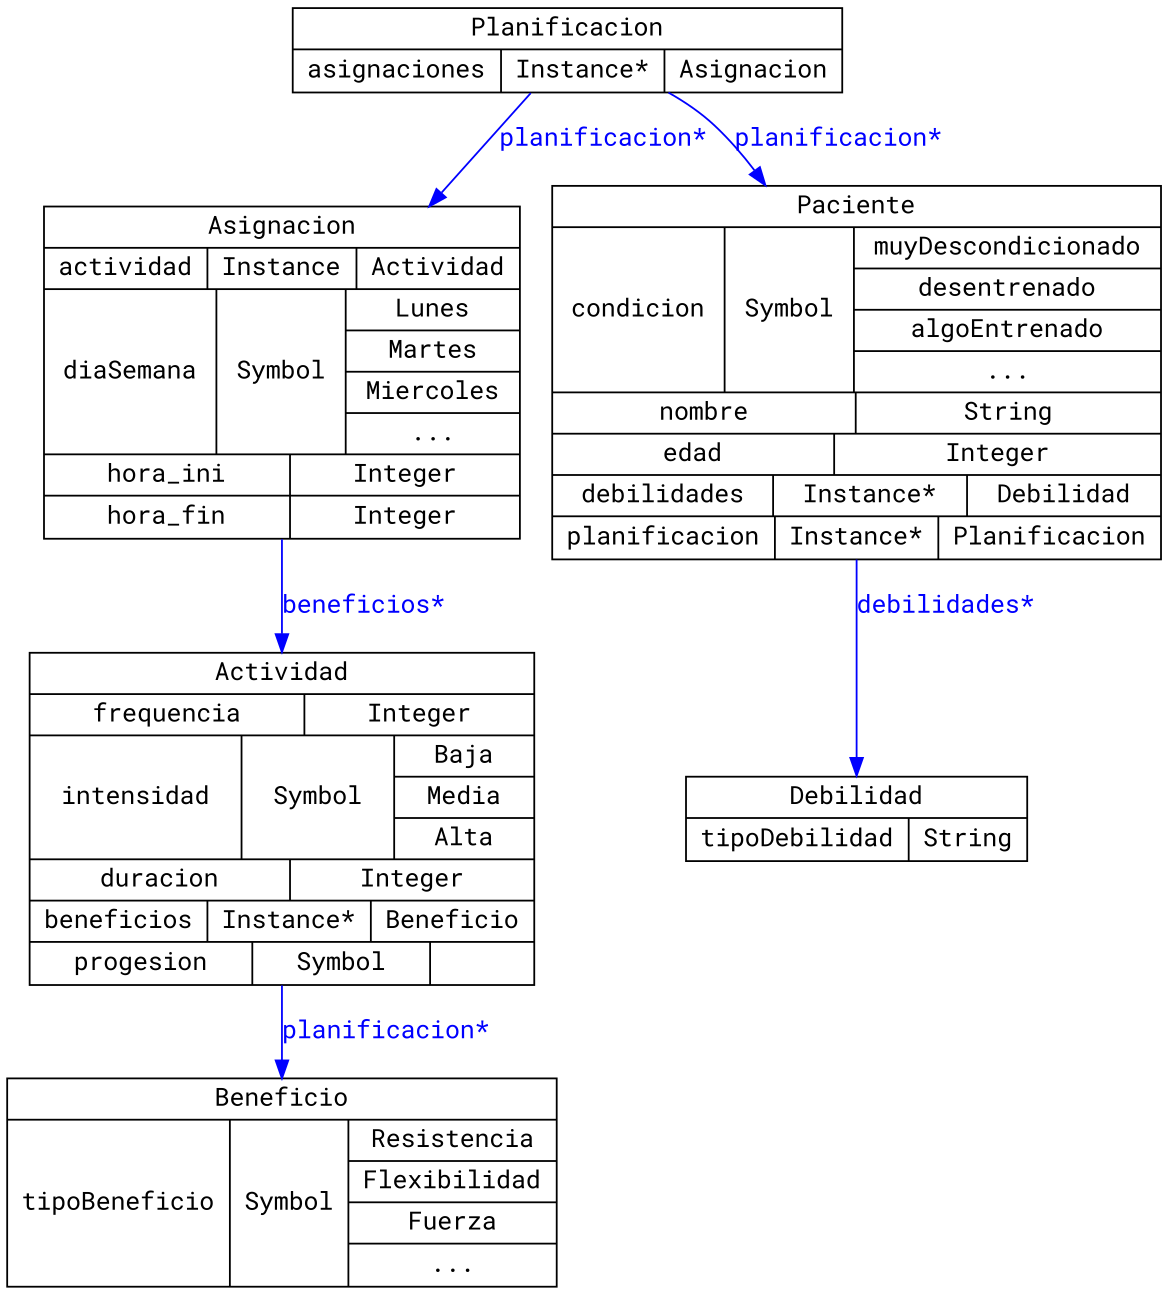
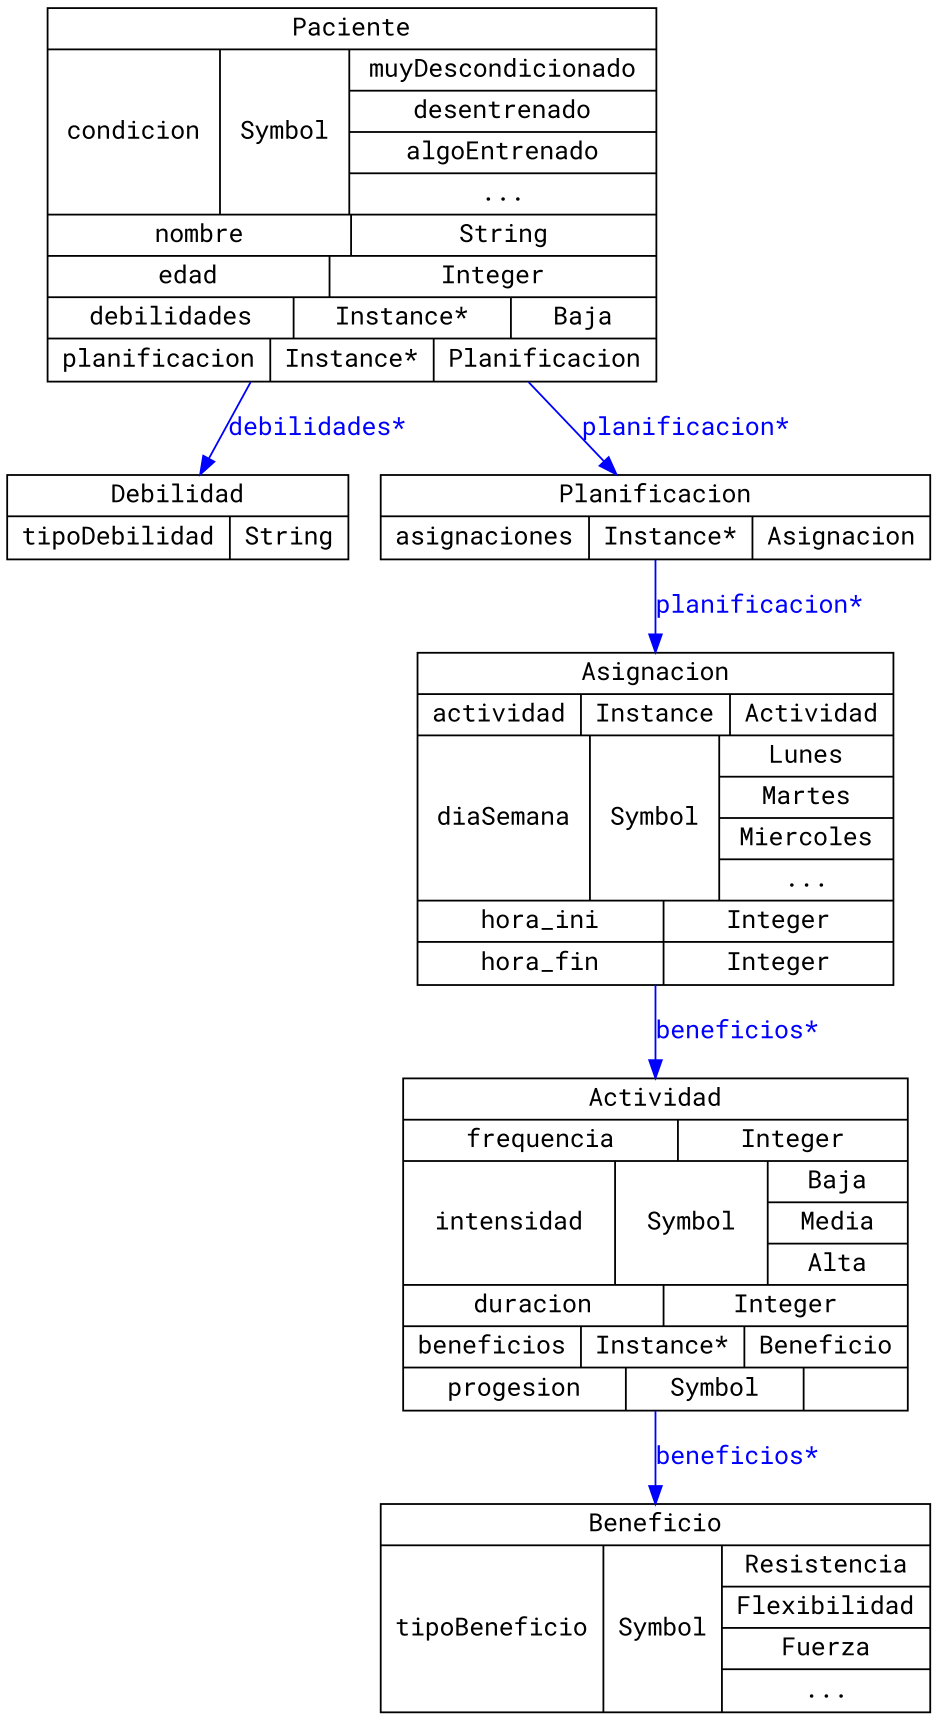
(716, 127) -> (566, 422)
(1064, 495) -> (584, 317)
(386, 1032) -> (737, 1457)
